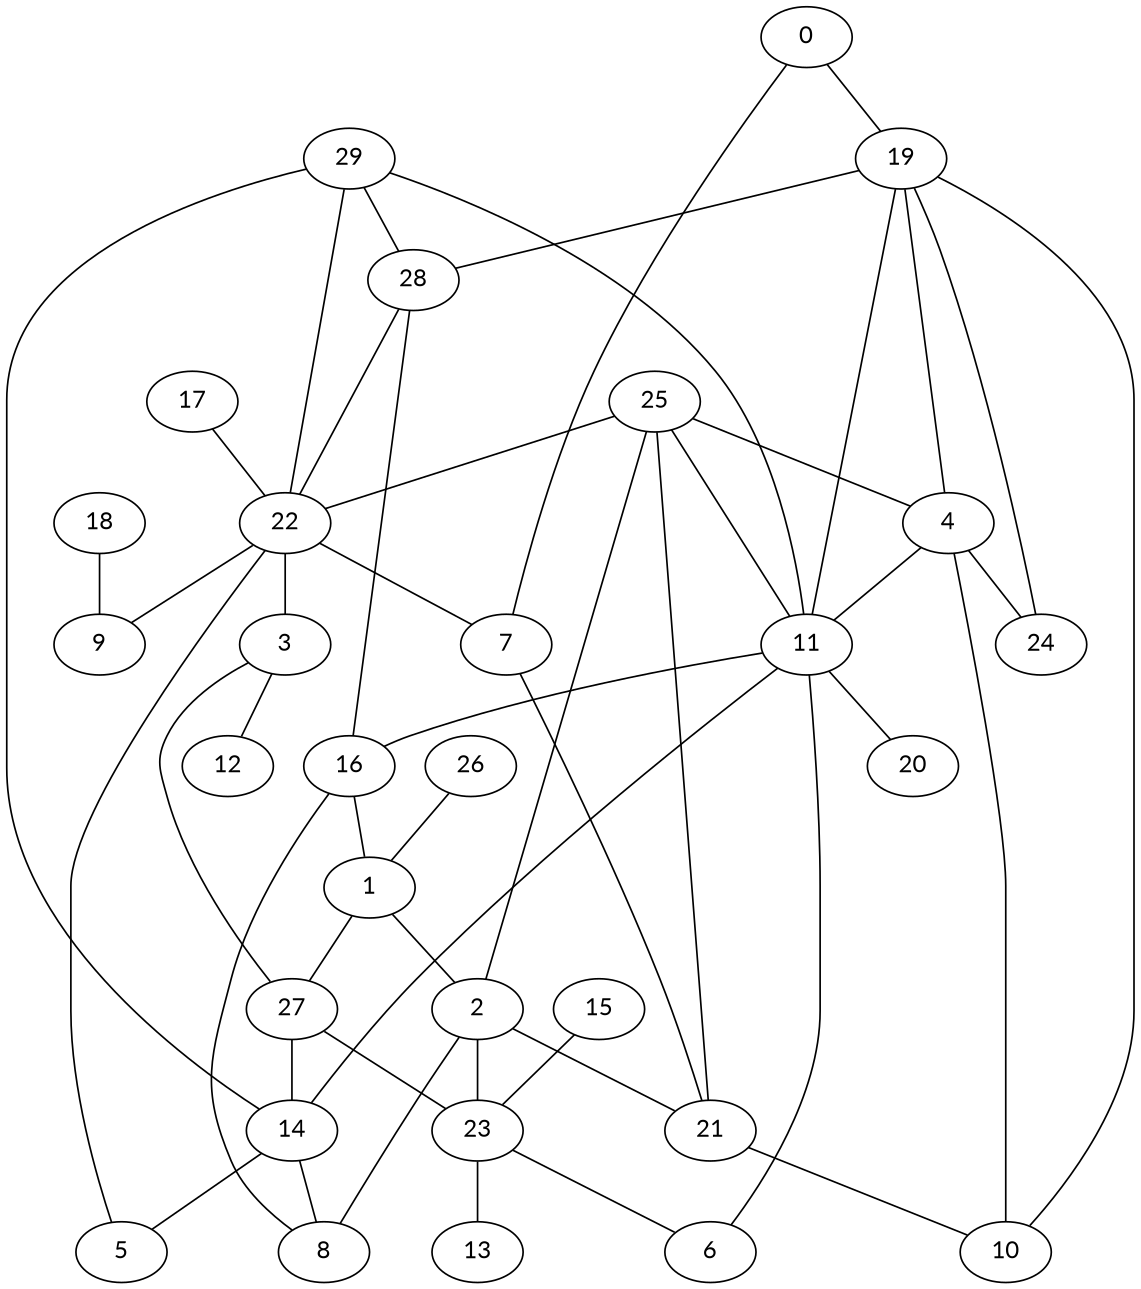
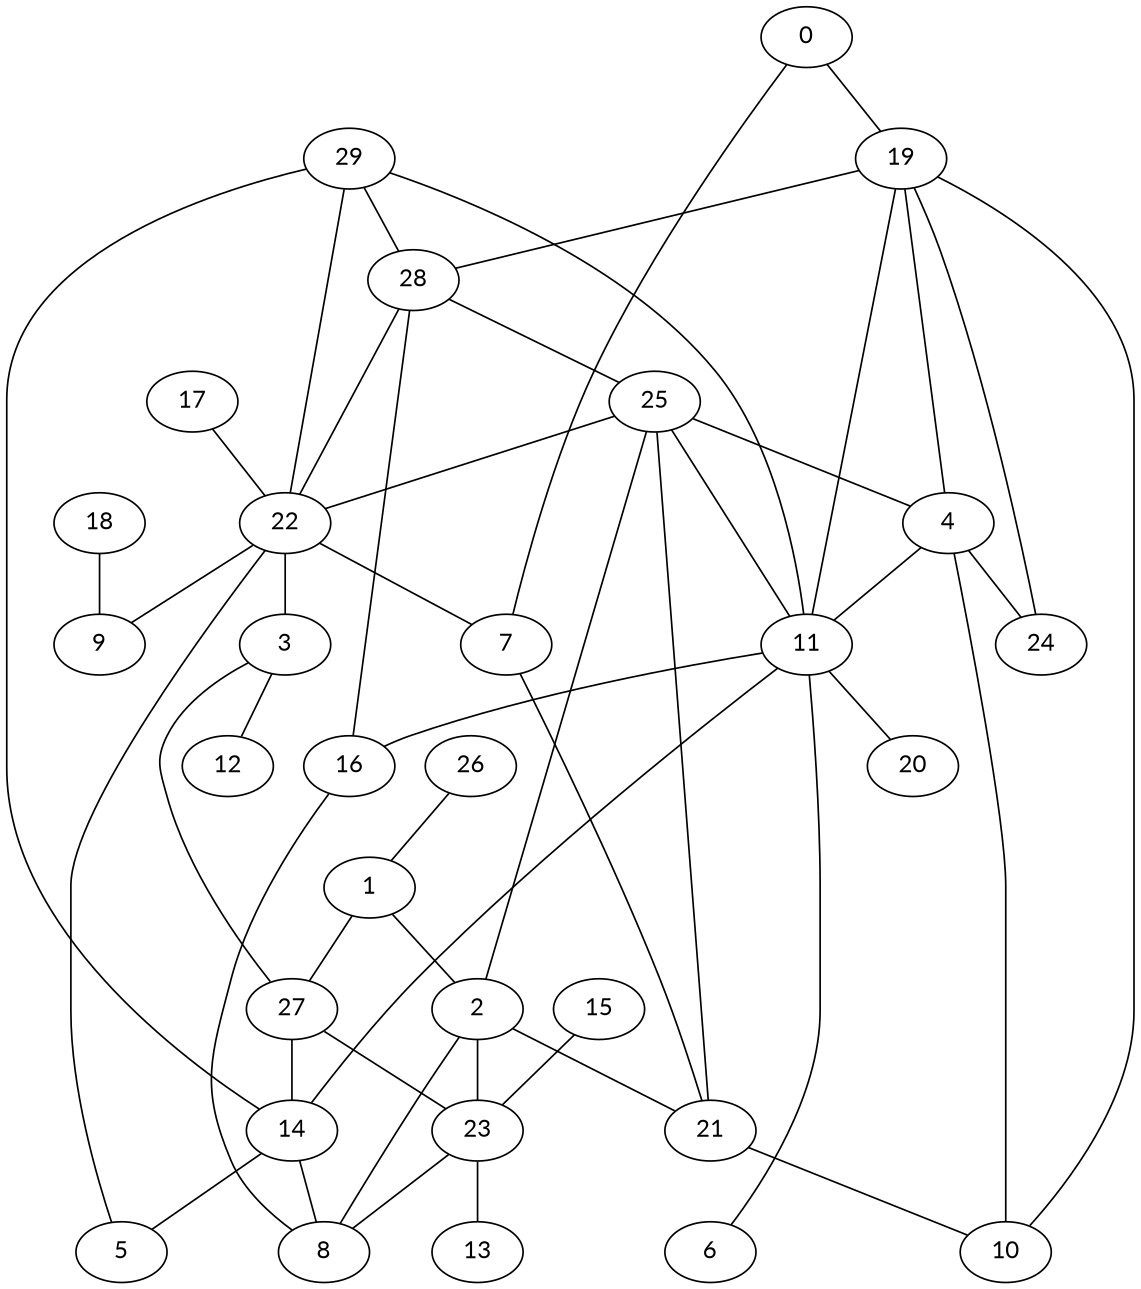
none -> (534, 341)
(359, 827) -> none
(594, 1191) -> (401, 1191)
